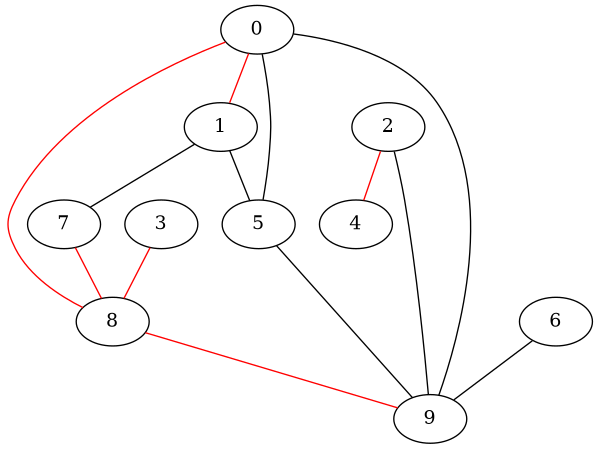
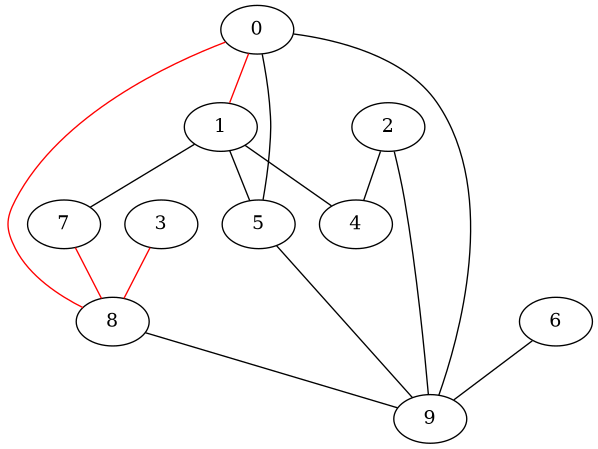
none -> (288, 176)
(372, 176) -> (372, 176)
(272, 370) -> (272, 370)
